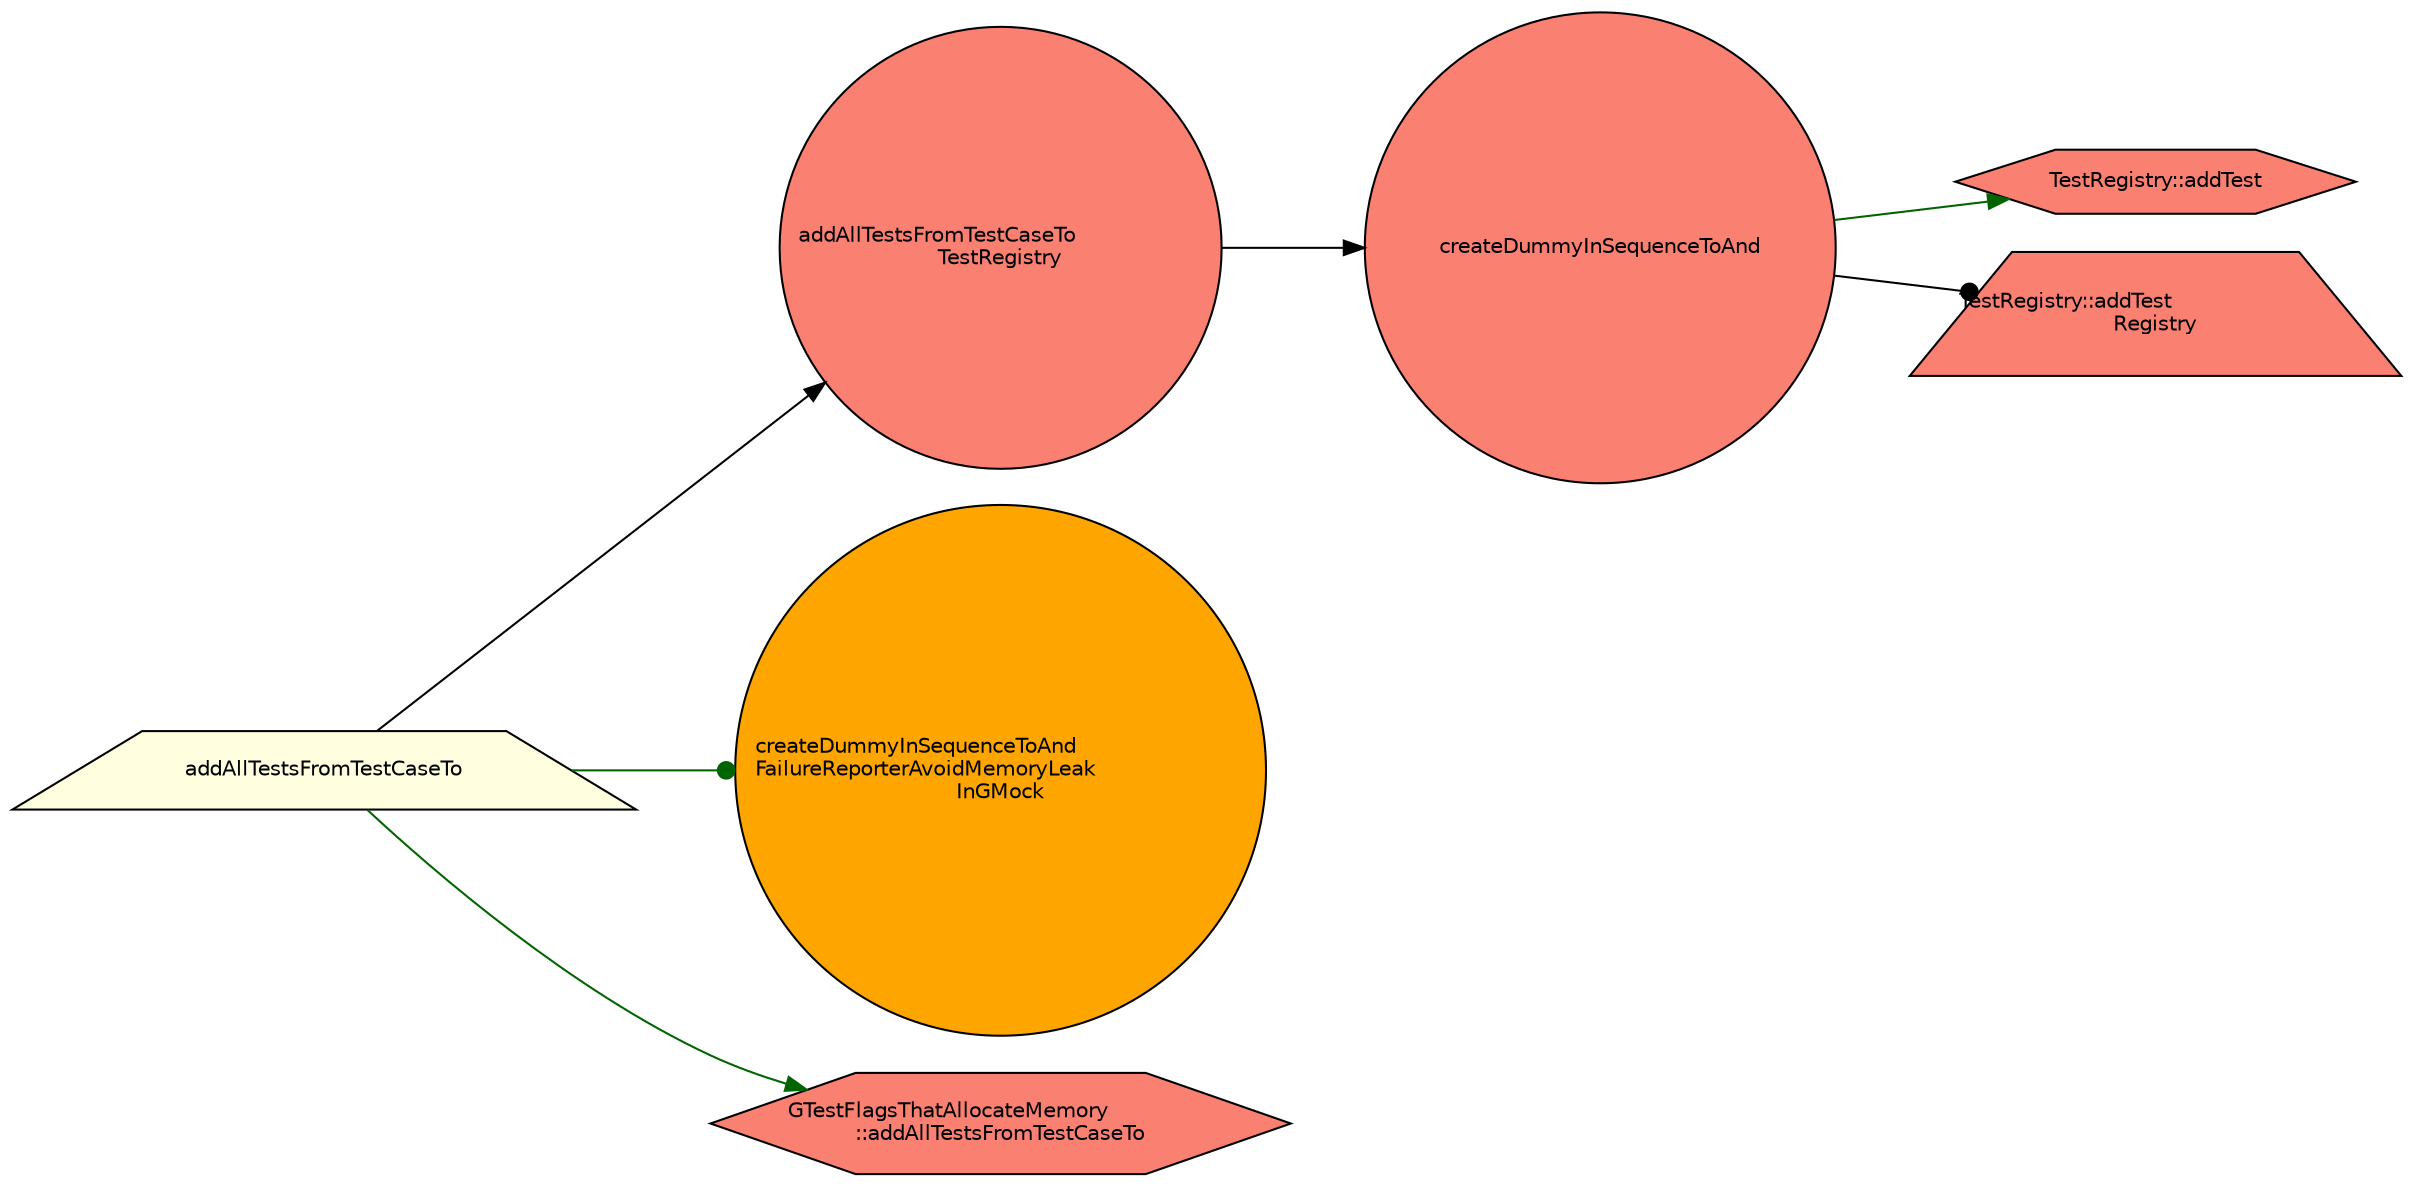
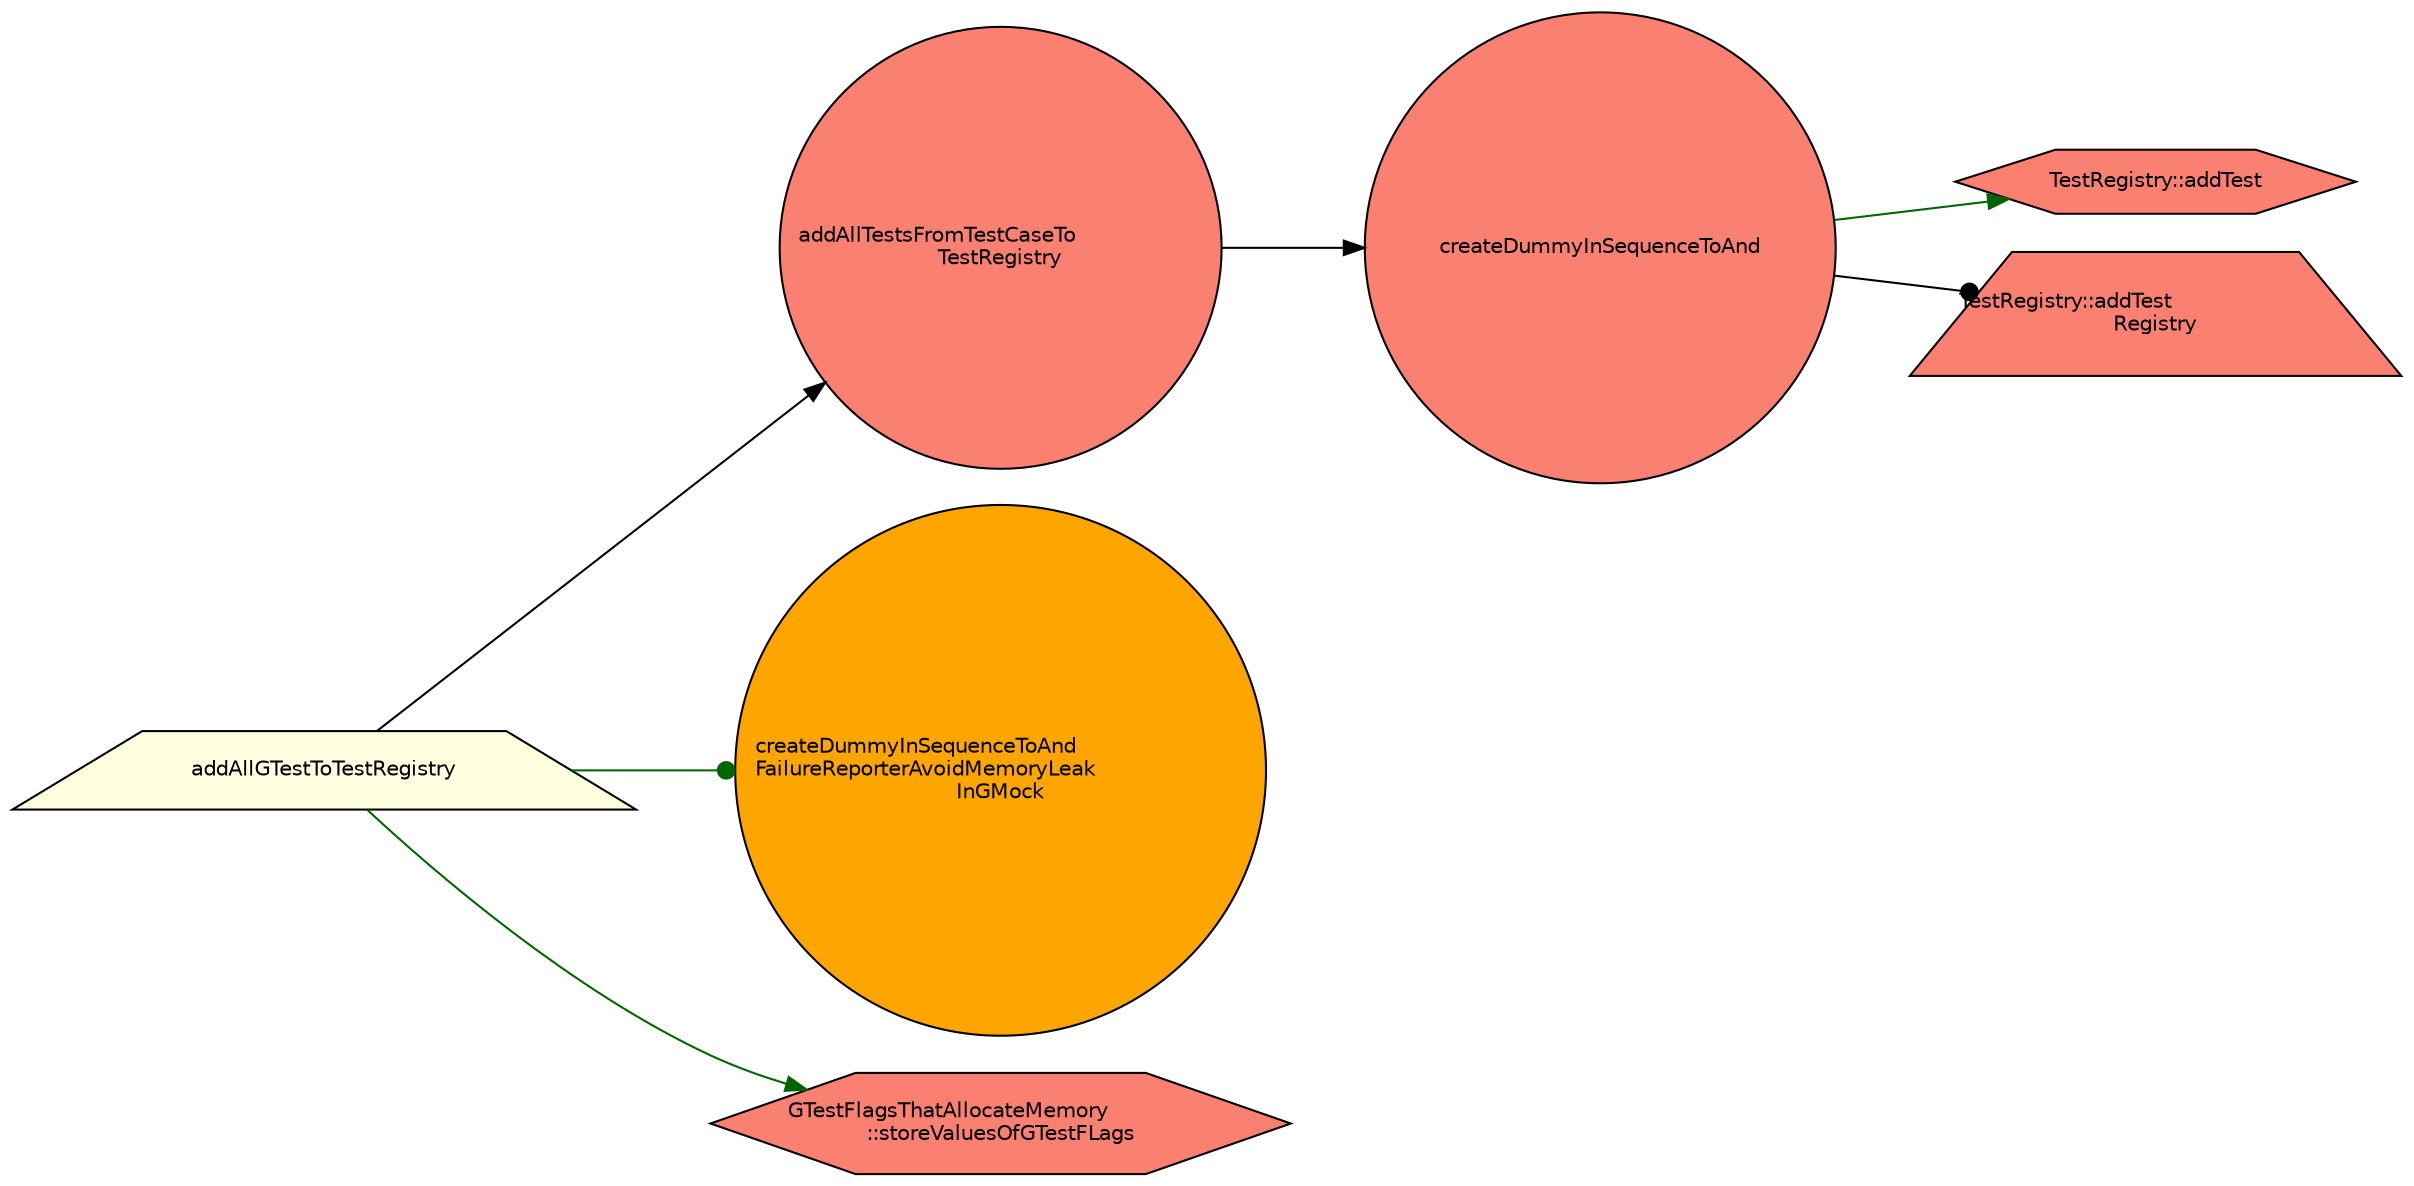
(324, 770) -> (324, 770)
(1001, 1124) -> (1001, 1124)
